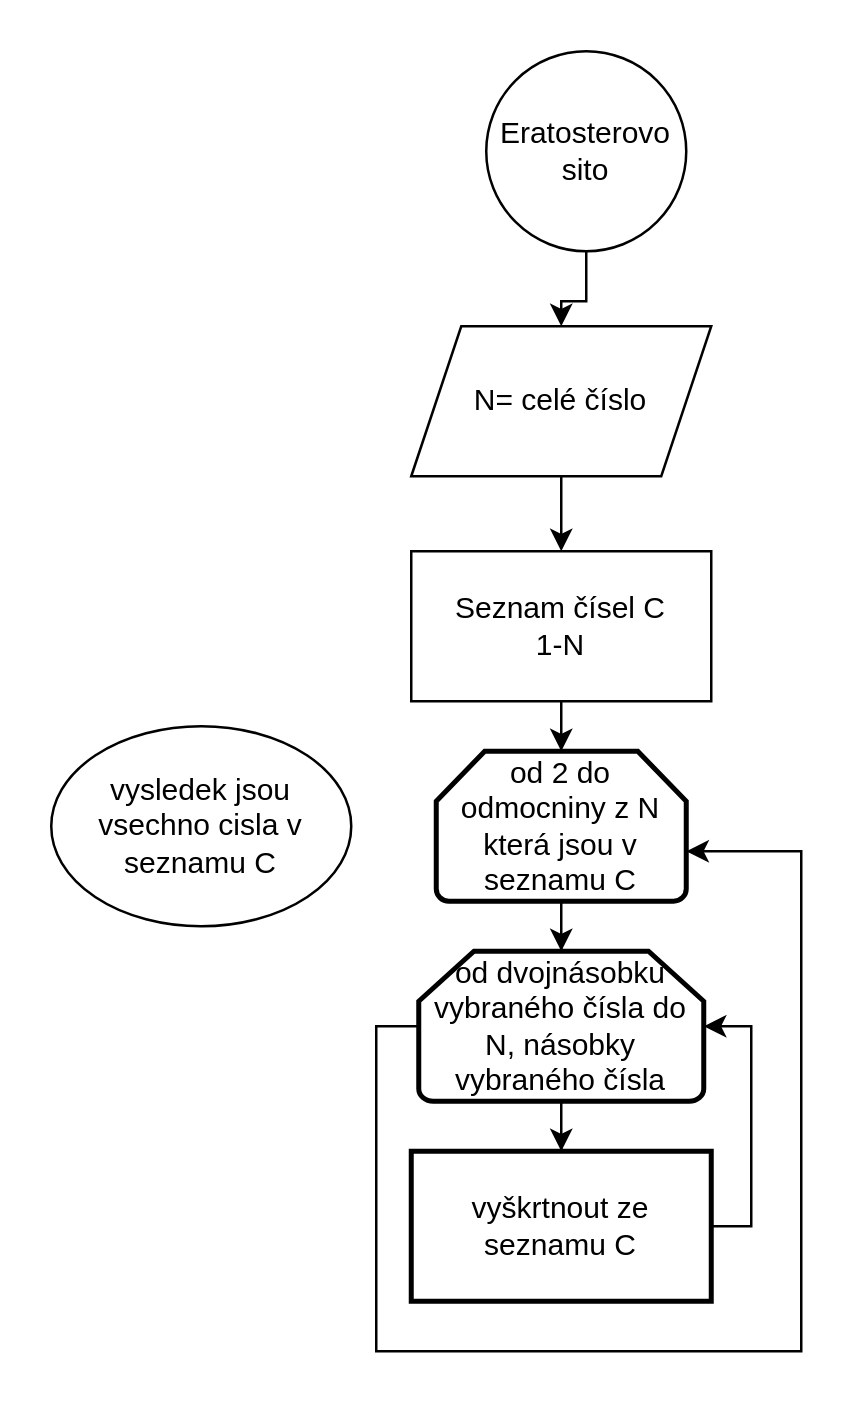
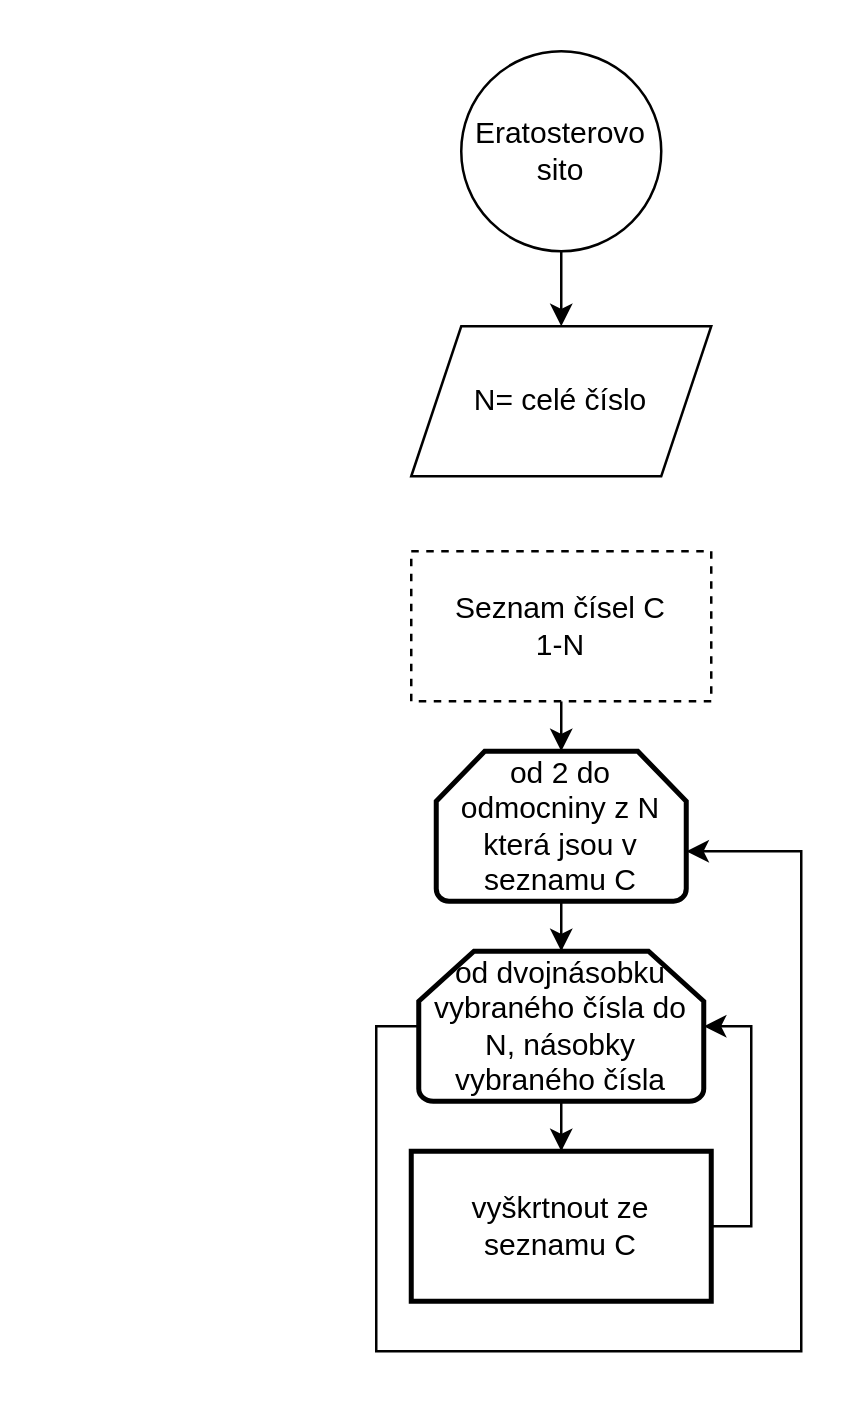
(586, 151) -> (561, 151)
(561, 522) -> none
(561, 626) -> (561, 626)
(201, 826) -> none
